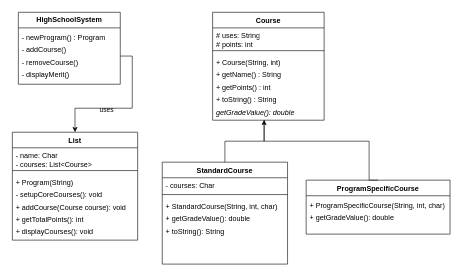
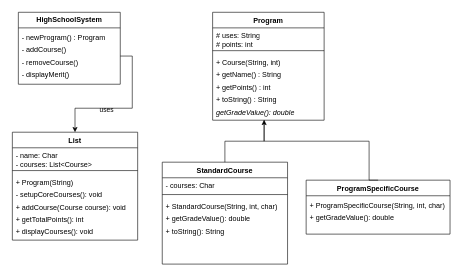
(269, 21) -> (269, 21)
